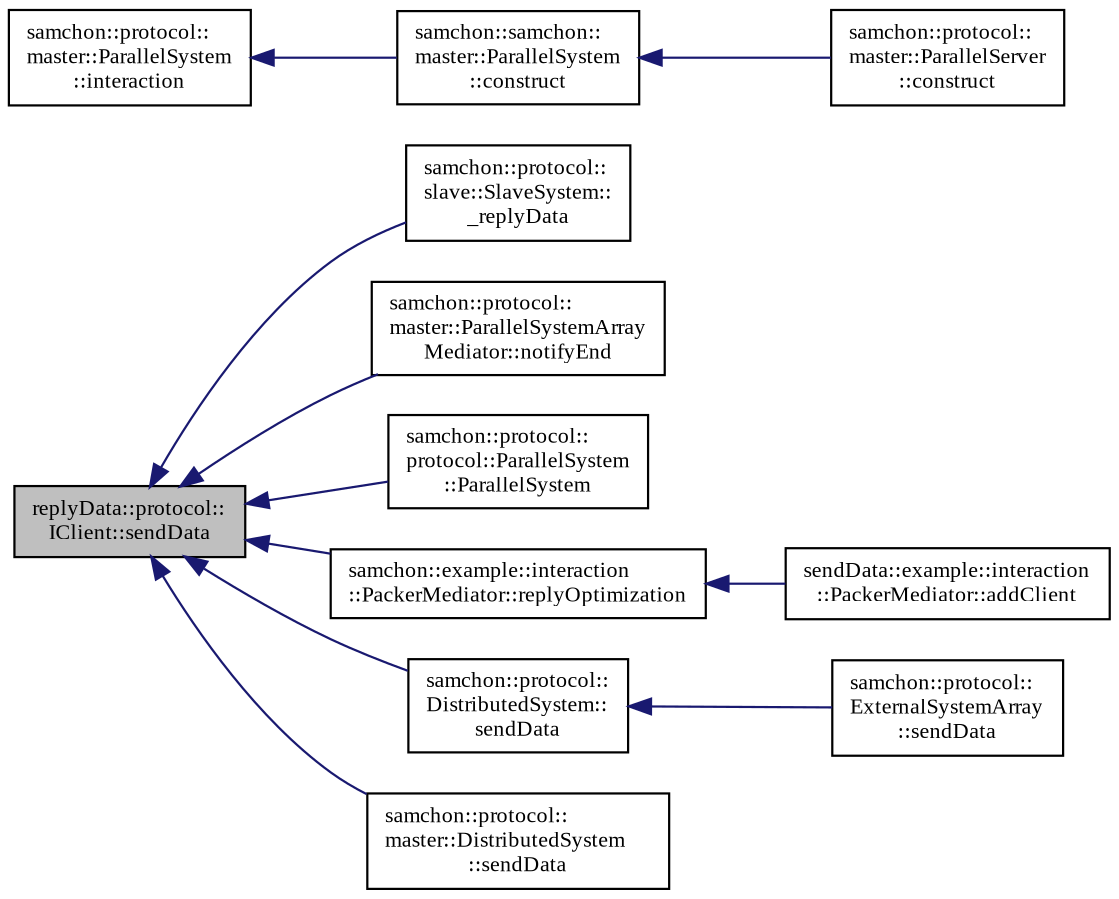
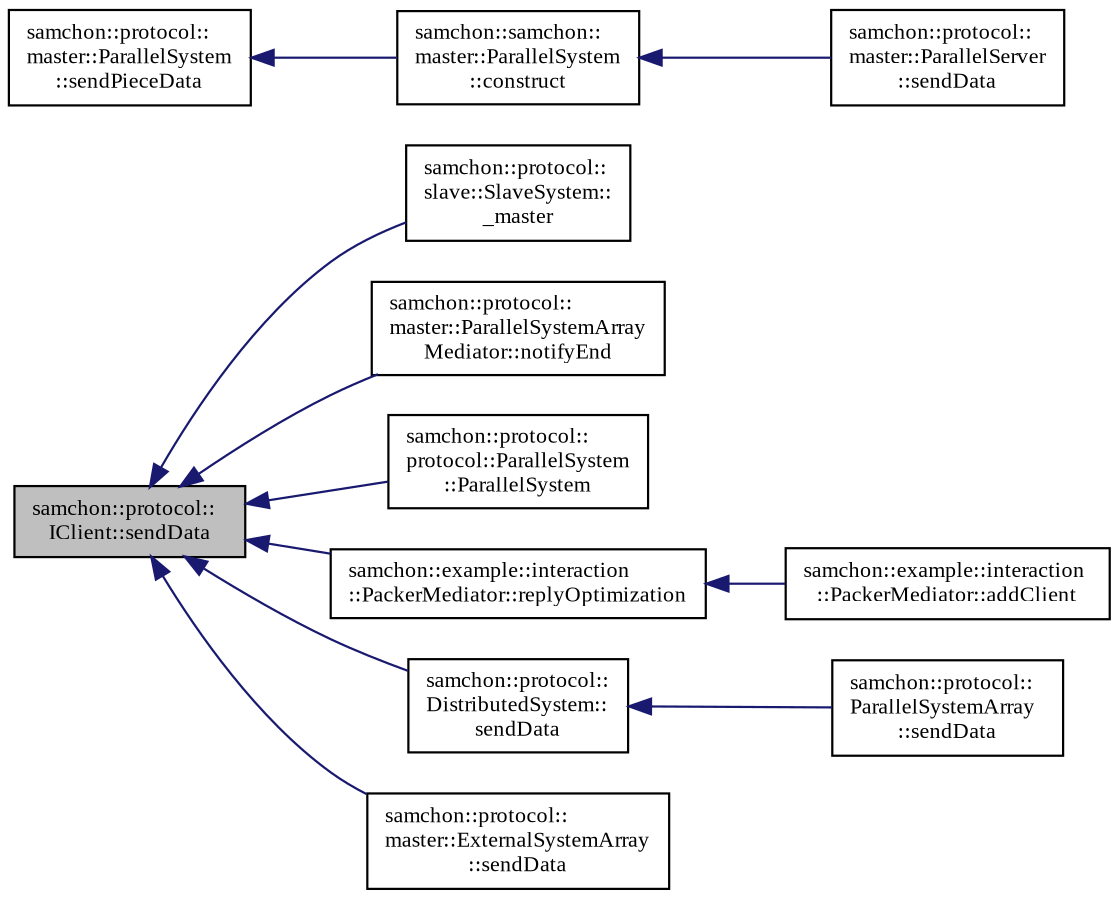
(130, 58) -> (130, 58)
(948, 58) -> (948, 58)
(518, 193) -> (518, 193)
(130, 522) -> (130, 522)
(948, 584) -> (948, 584)
(948, 708) -> (948, 708)
(518, 841) -> (518, 841)
